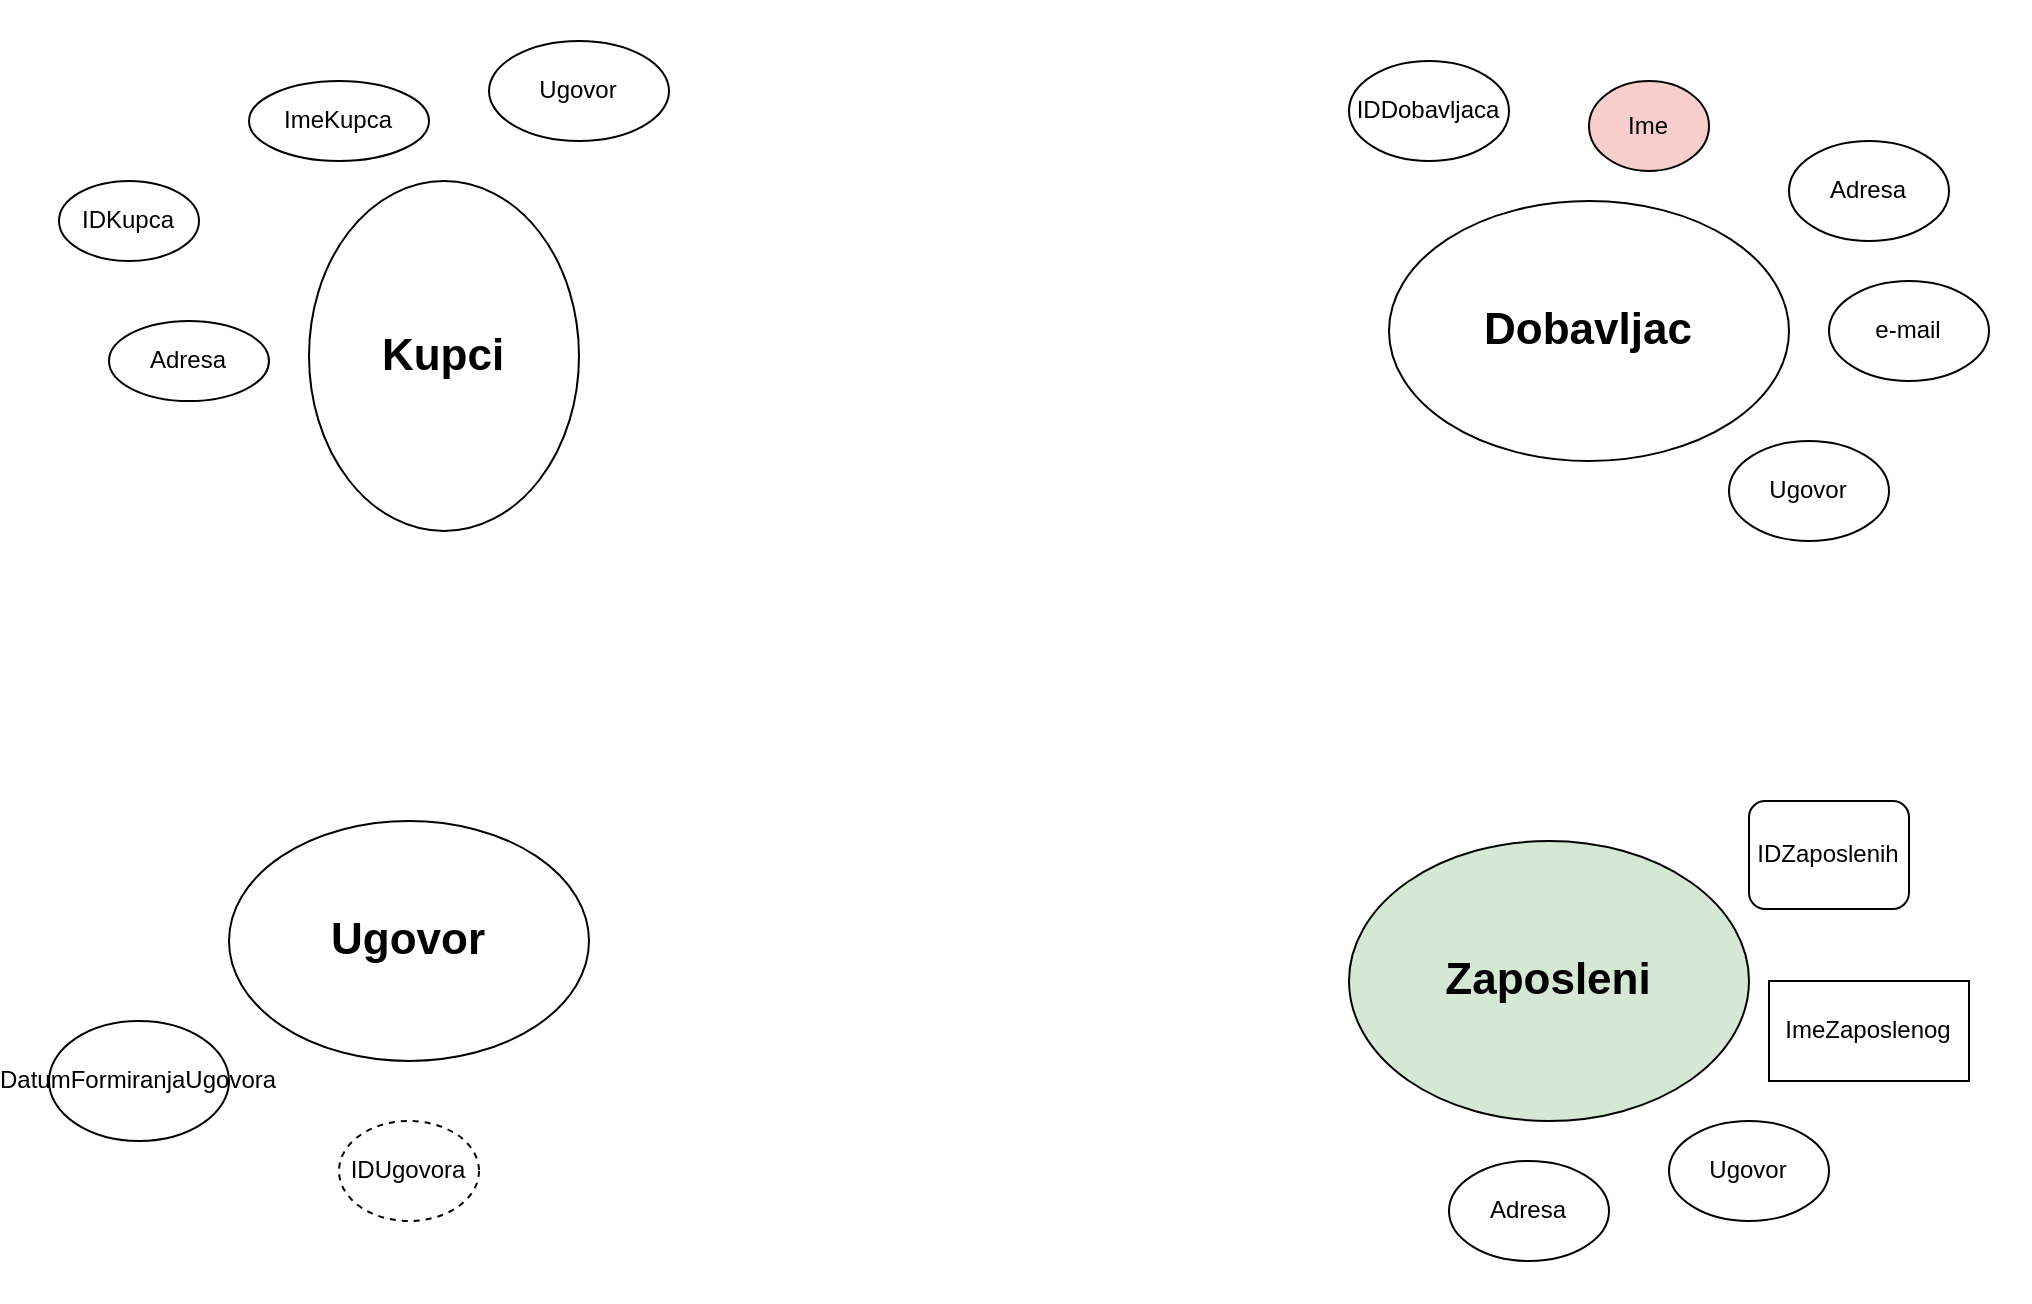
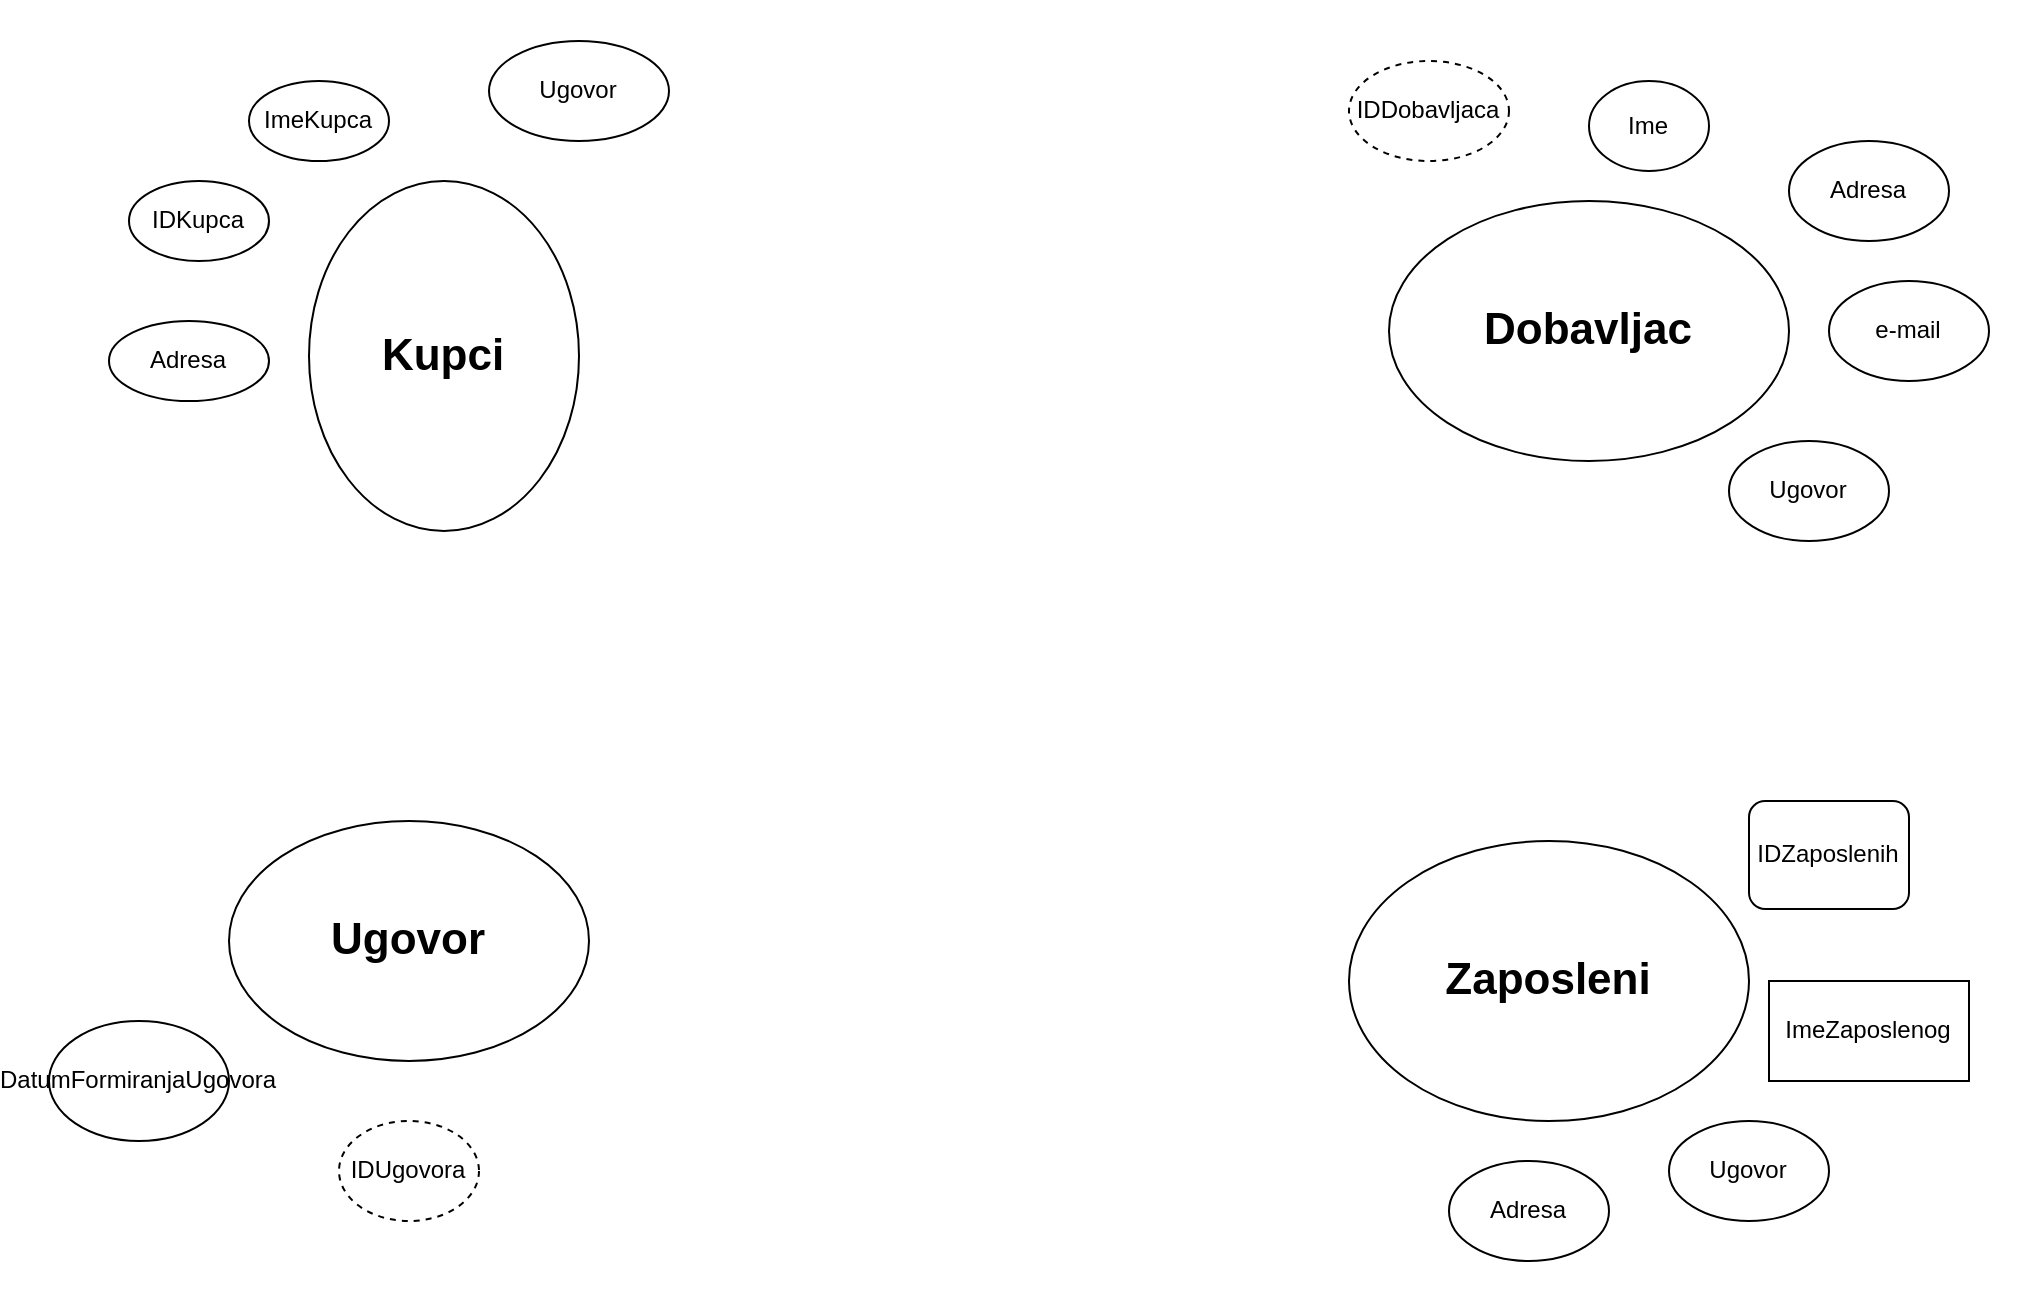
(1429, 111) -> (1429, 111)
(339, 121) -> (319, 121)
(1649, 126) -> (1649, 126)
(129, 221) -> (199, 221)
(1549, 981) -> (1549, 981)
